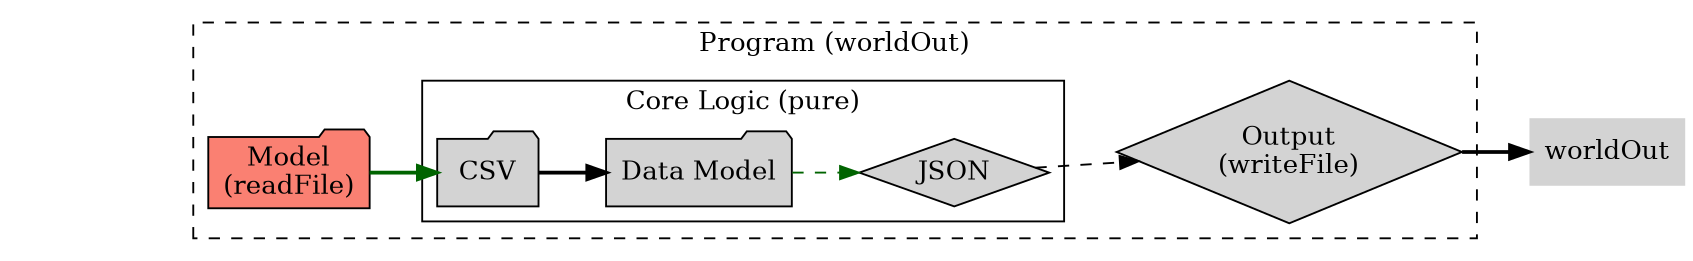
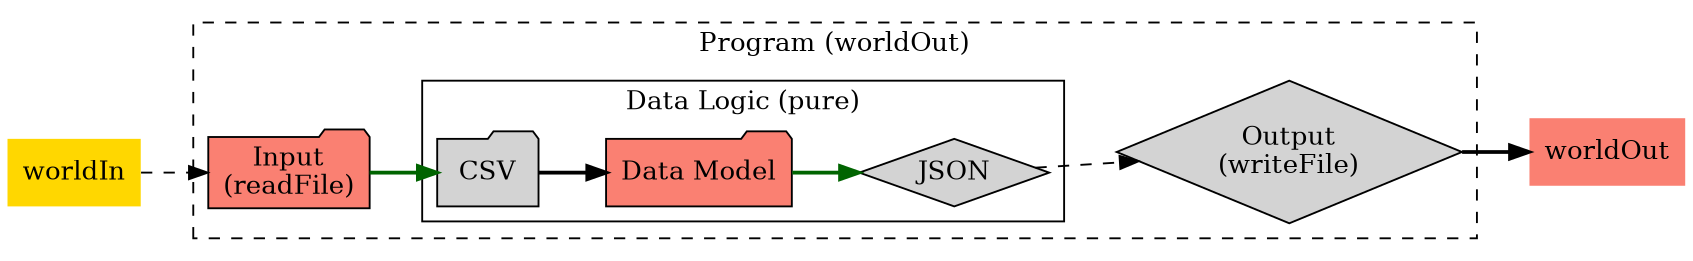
(743, 102) -> (743, 102)
(1607, 152) -> (1607, 152)
none -> (74, 173)
(289, 173) -> (289, 173)
(699, 173) -> (699, 173)
(816, 173) -> (816, 173)
